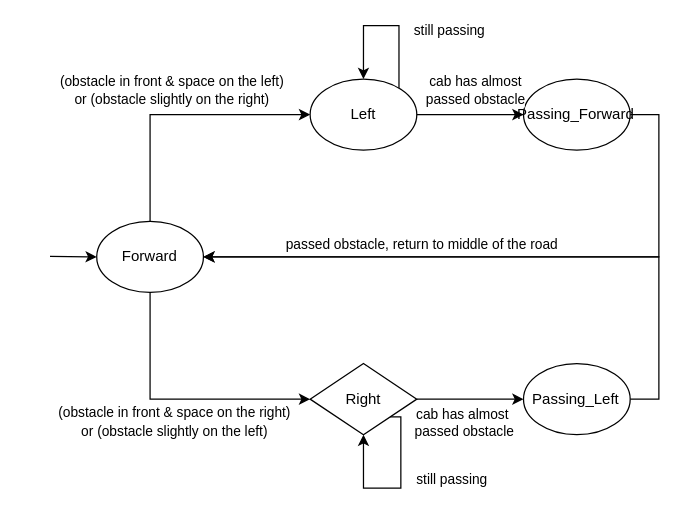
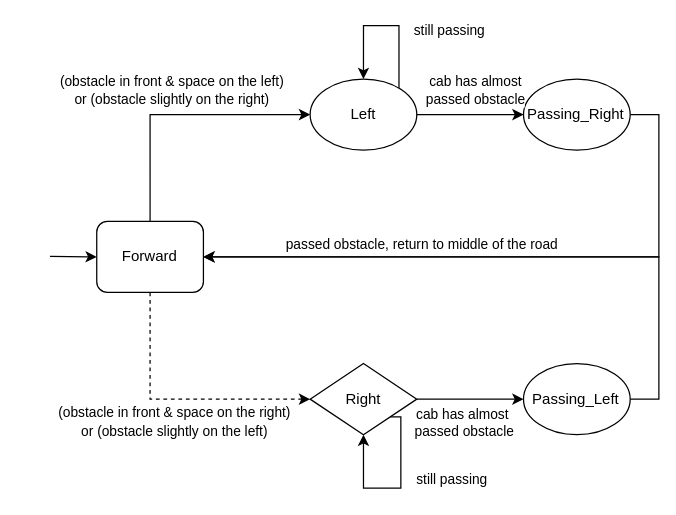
(576, 114) -> (576, 114)
(150, 257) -> (150, 257)
(172, 399) -> (172, 399)
